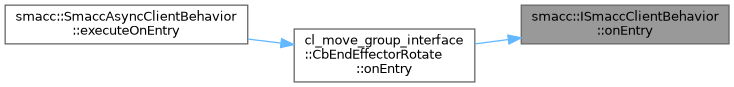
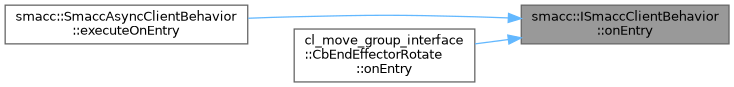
(264, 41) -> (378, 15)
